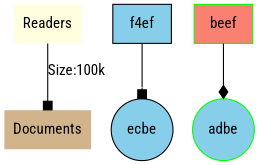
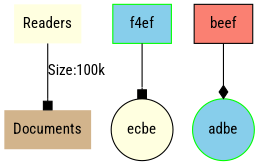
(142, 24) -> (142, 24)
(223, 24) -> (223, 24)
(142, 130) -> (142, 130)
